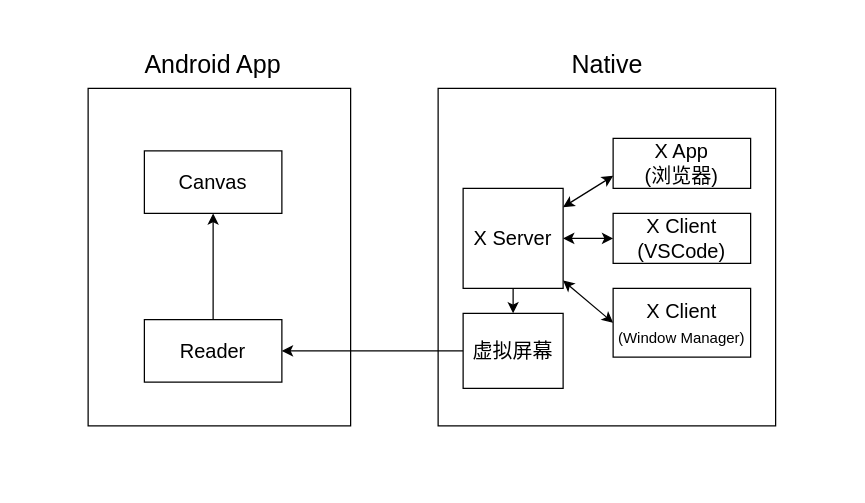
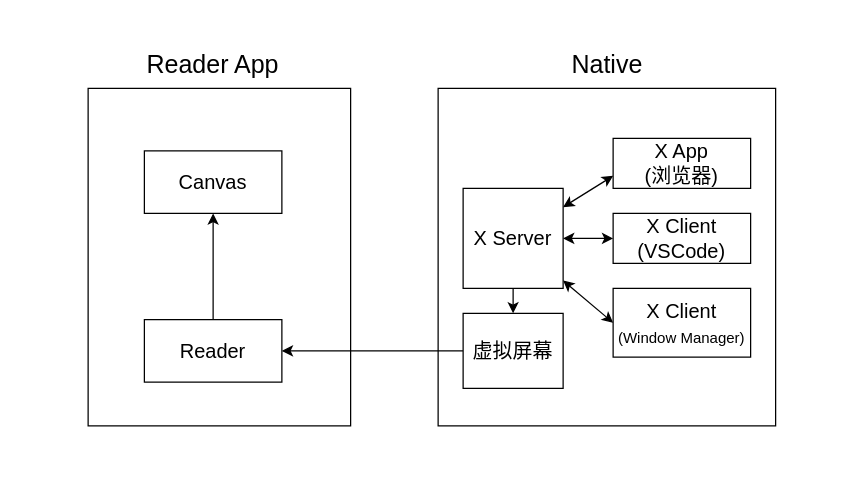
(213, 63) -> (213, 63)
